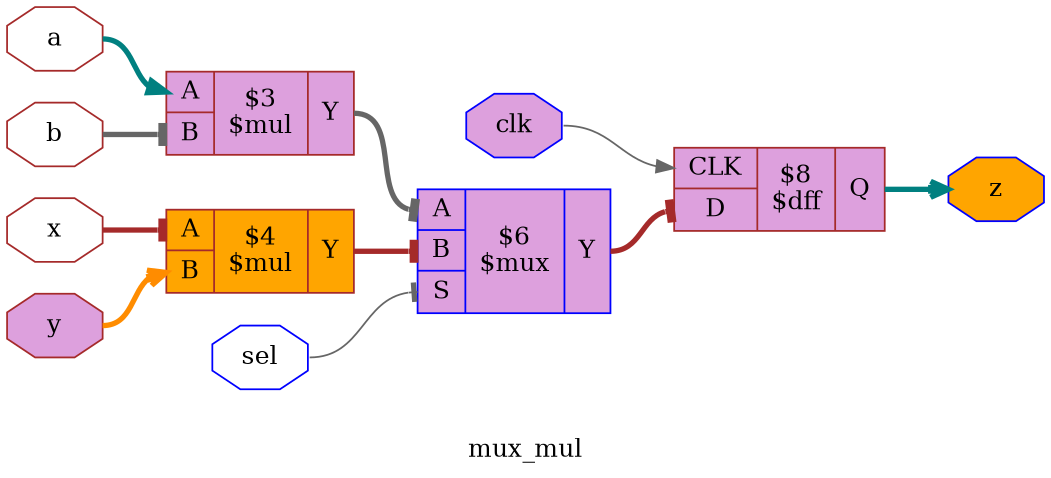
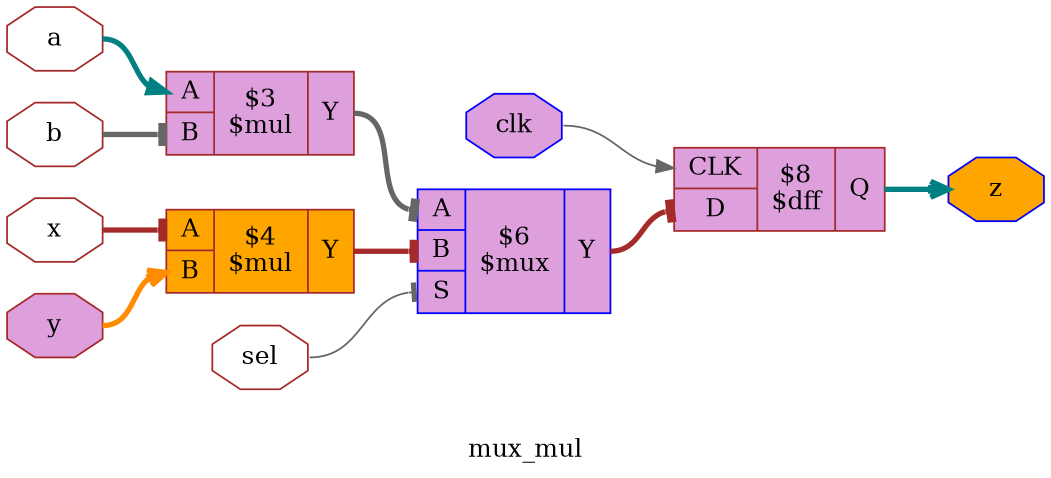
(260, 357) -> (260, 357)
